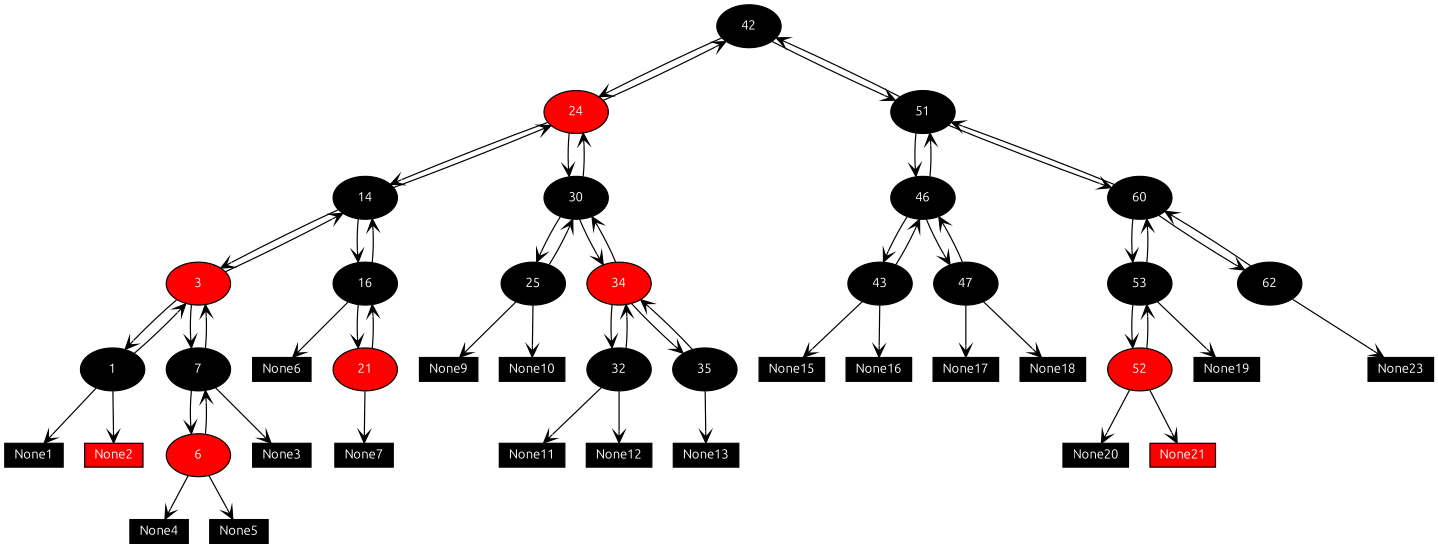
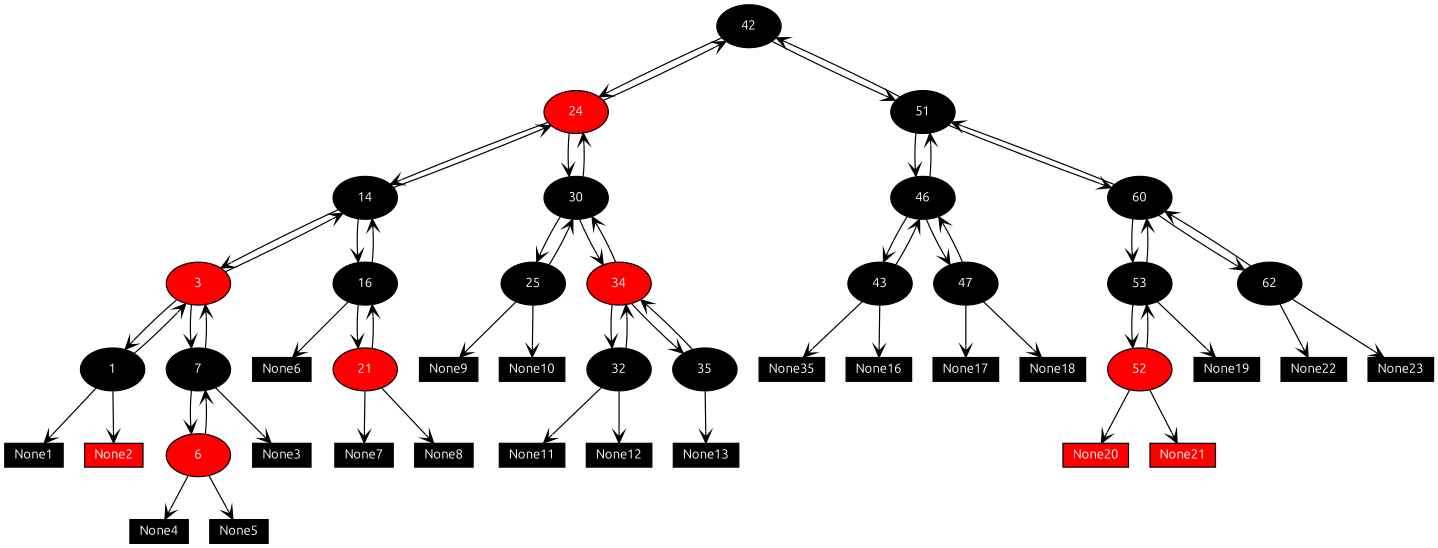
(792, 369) -> (792, 369)
none -> (1314, 369)
none -> (444, 455)
(1096, 455) -> (1096, 455)
